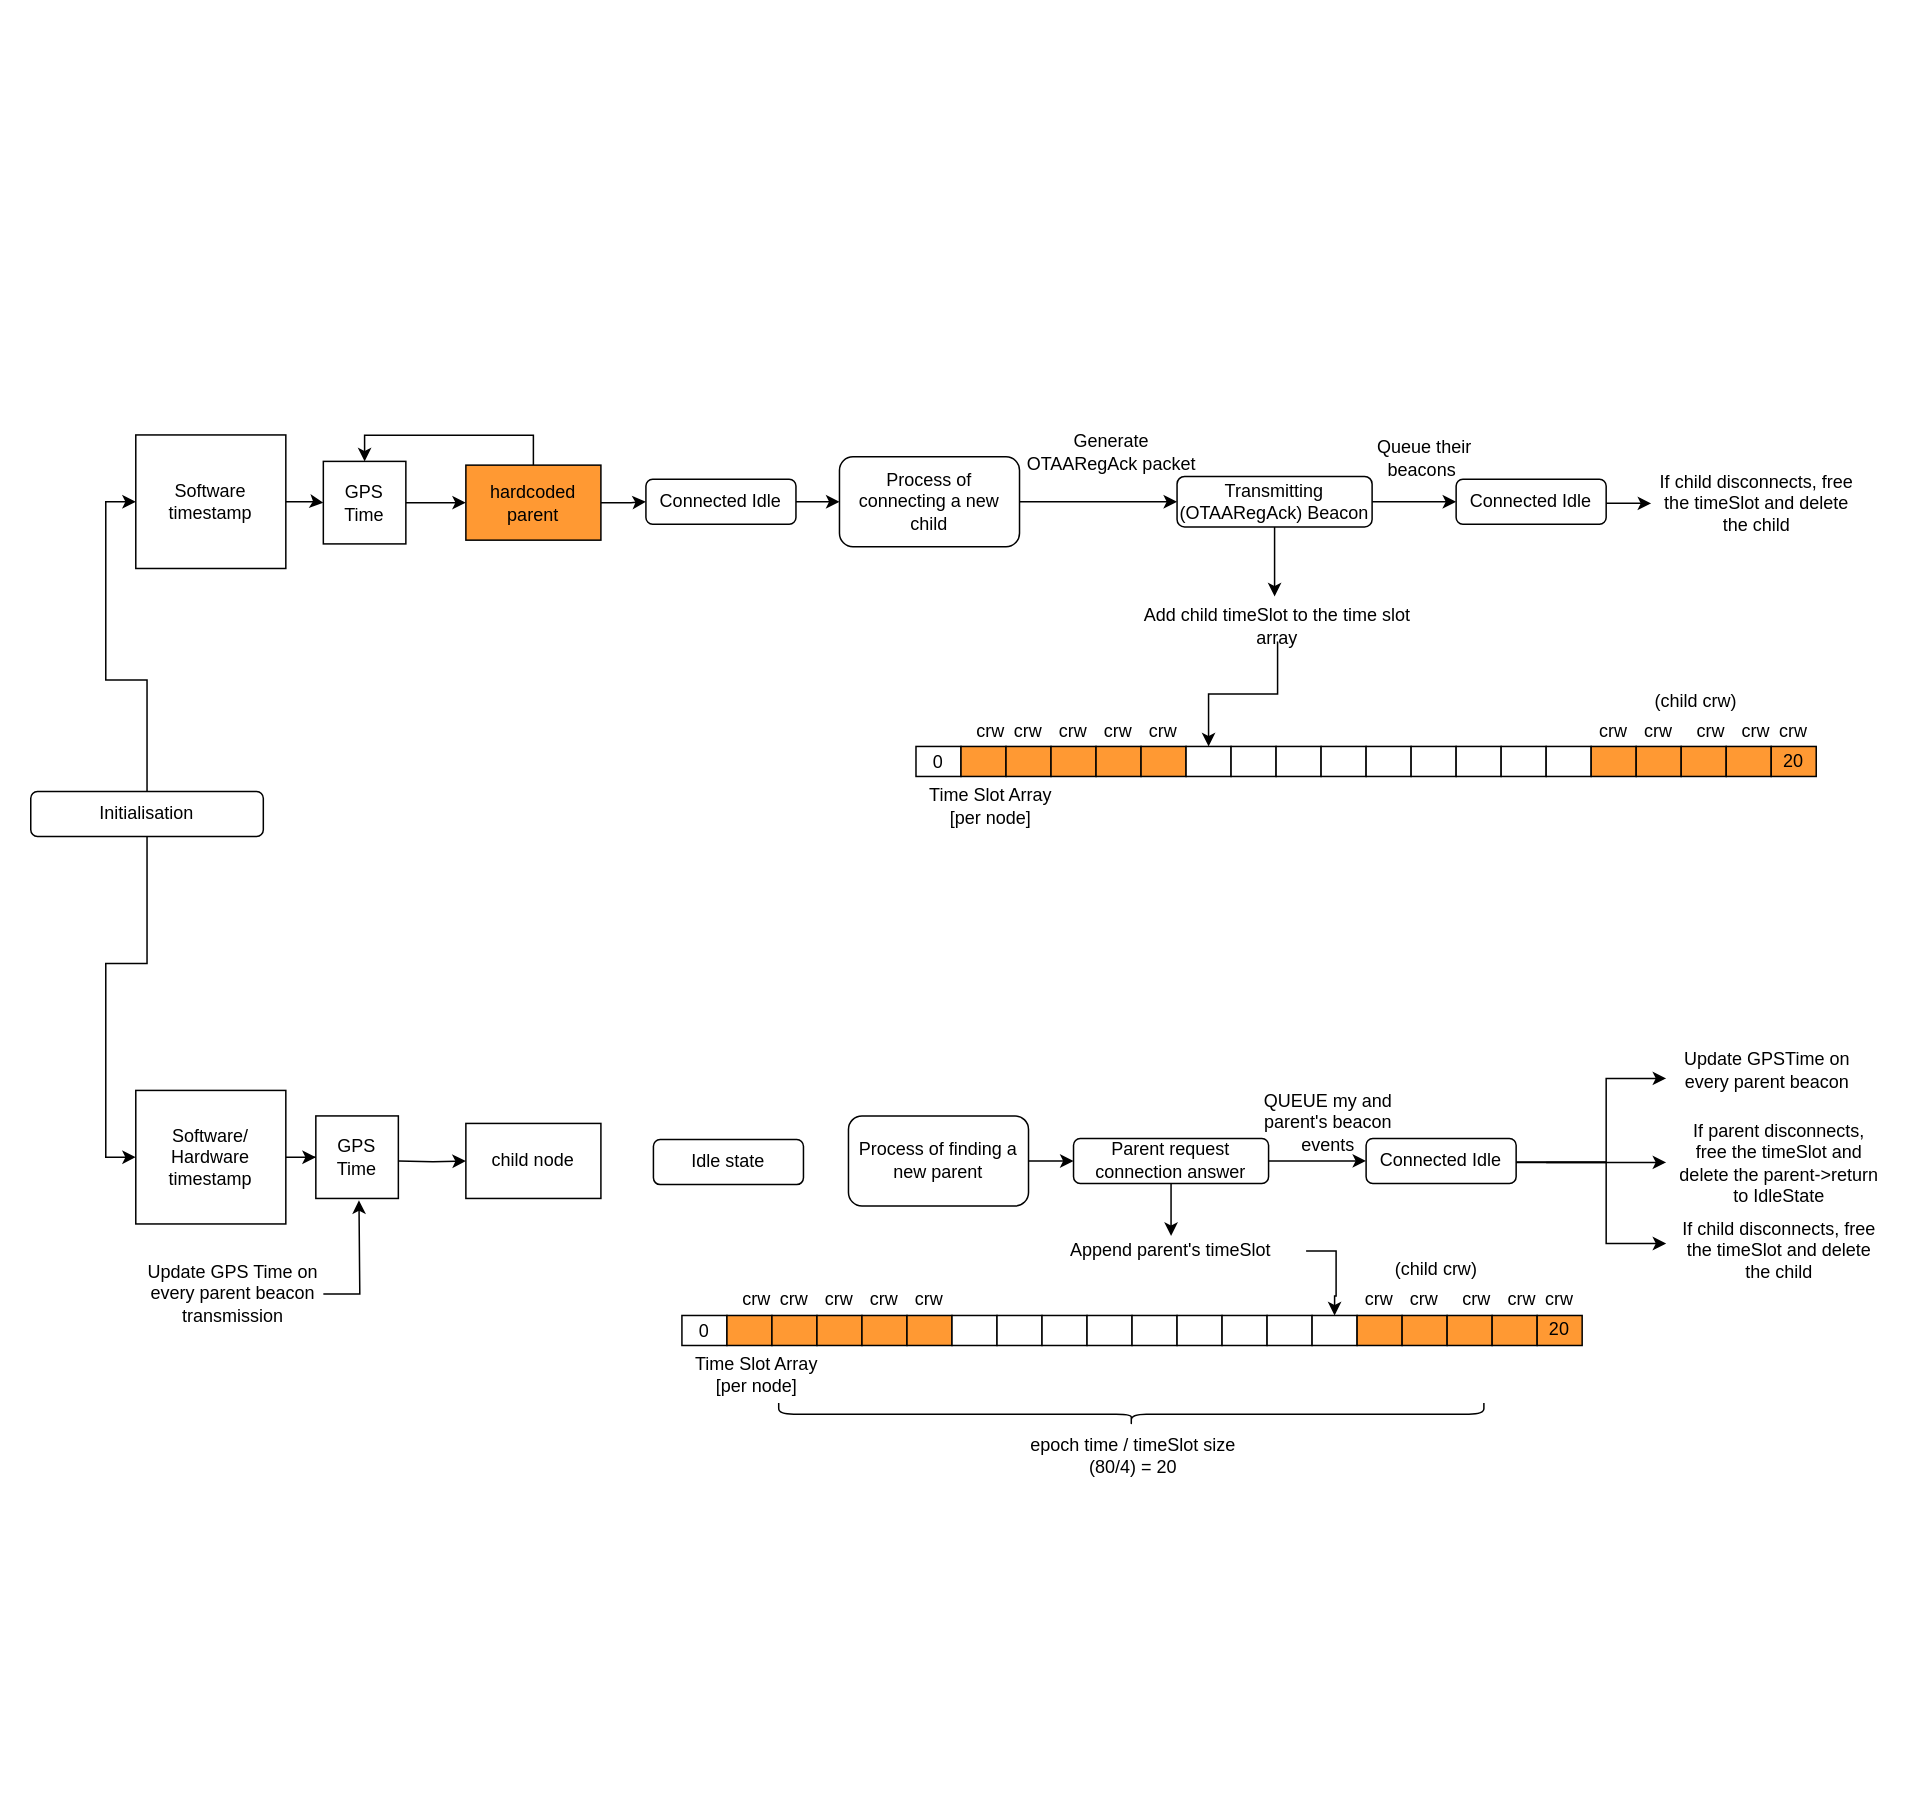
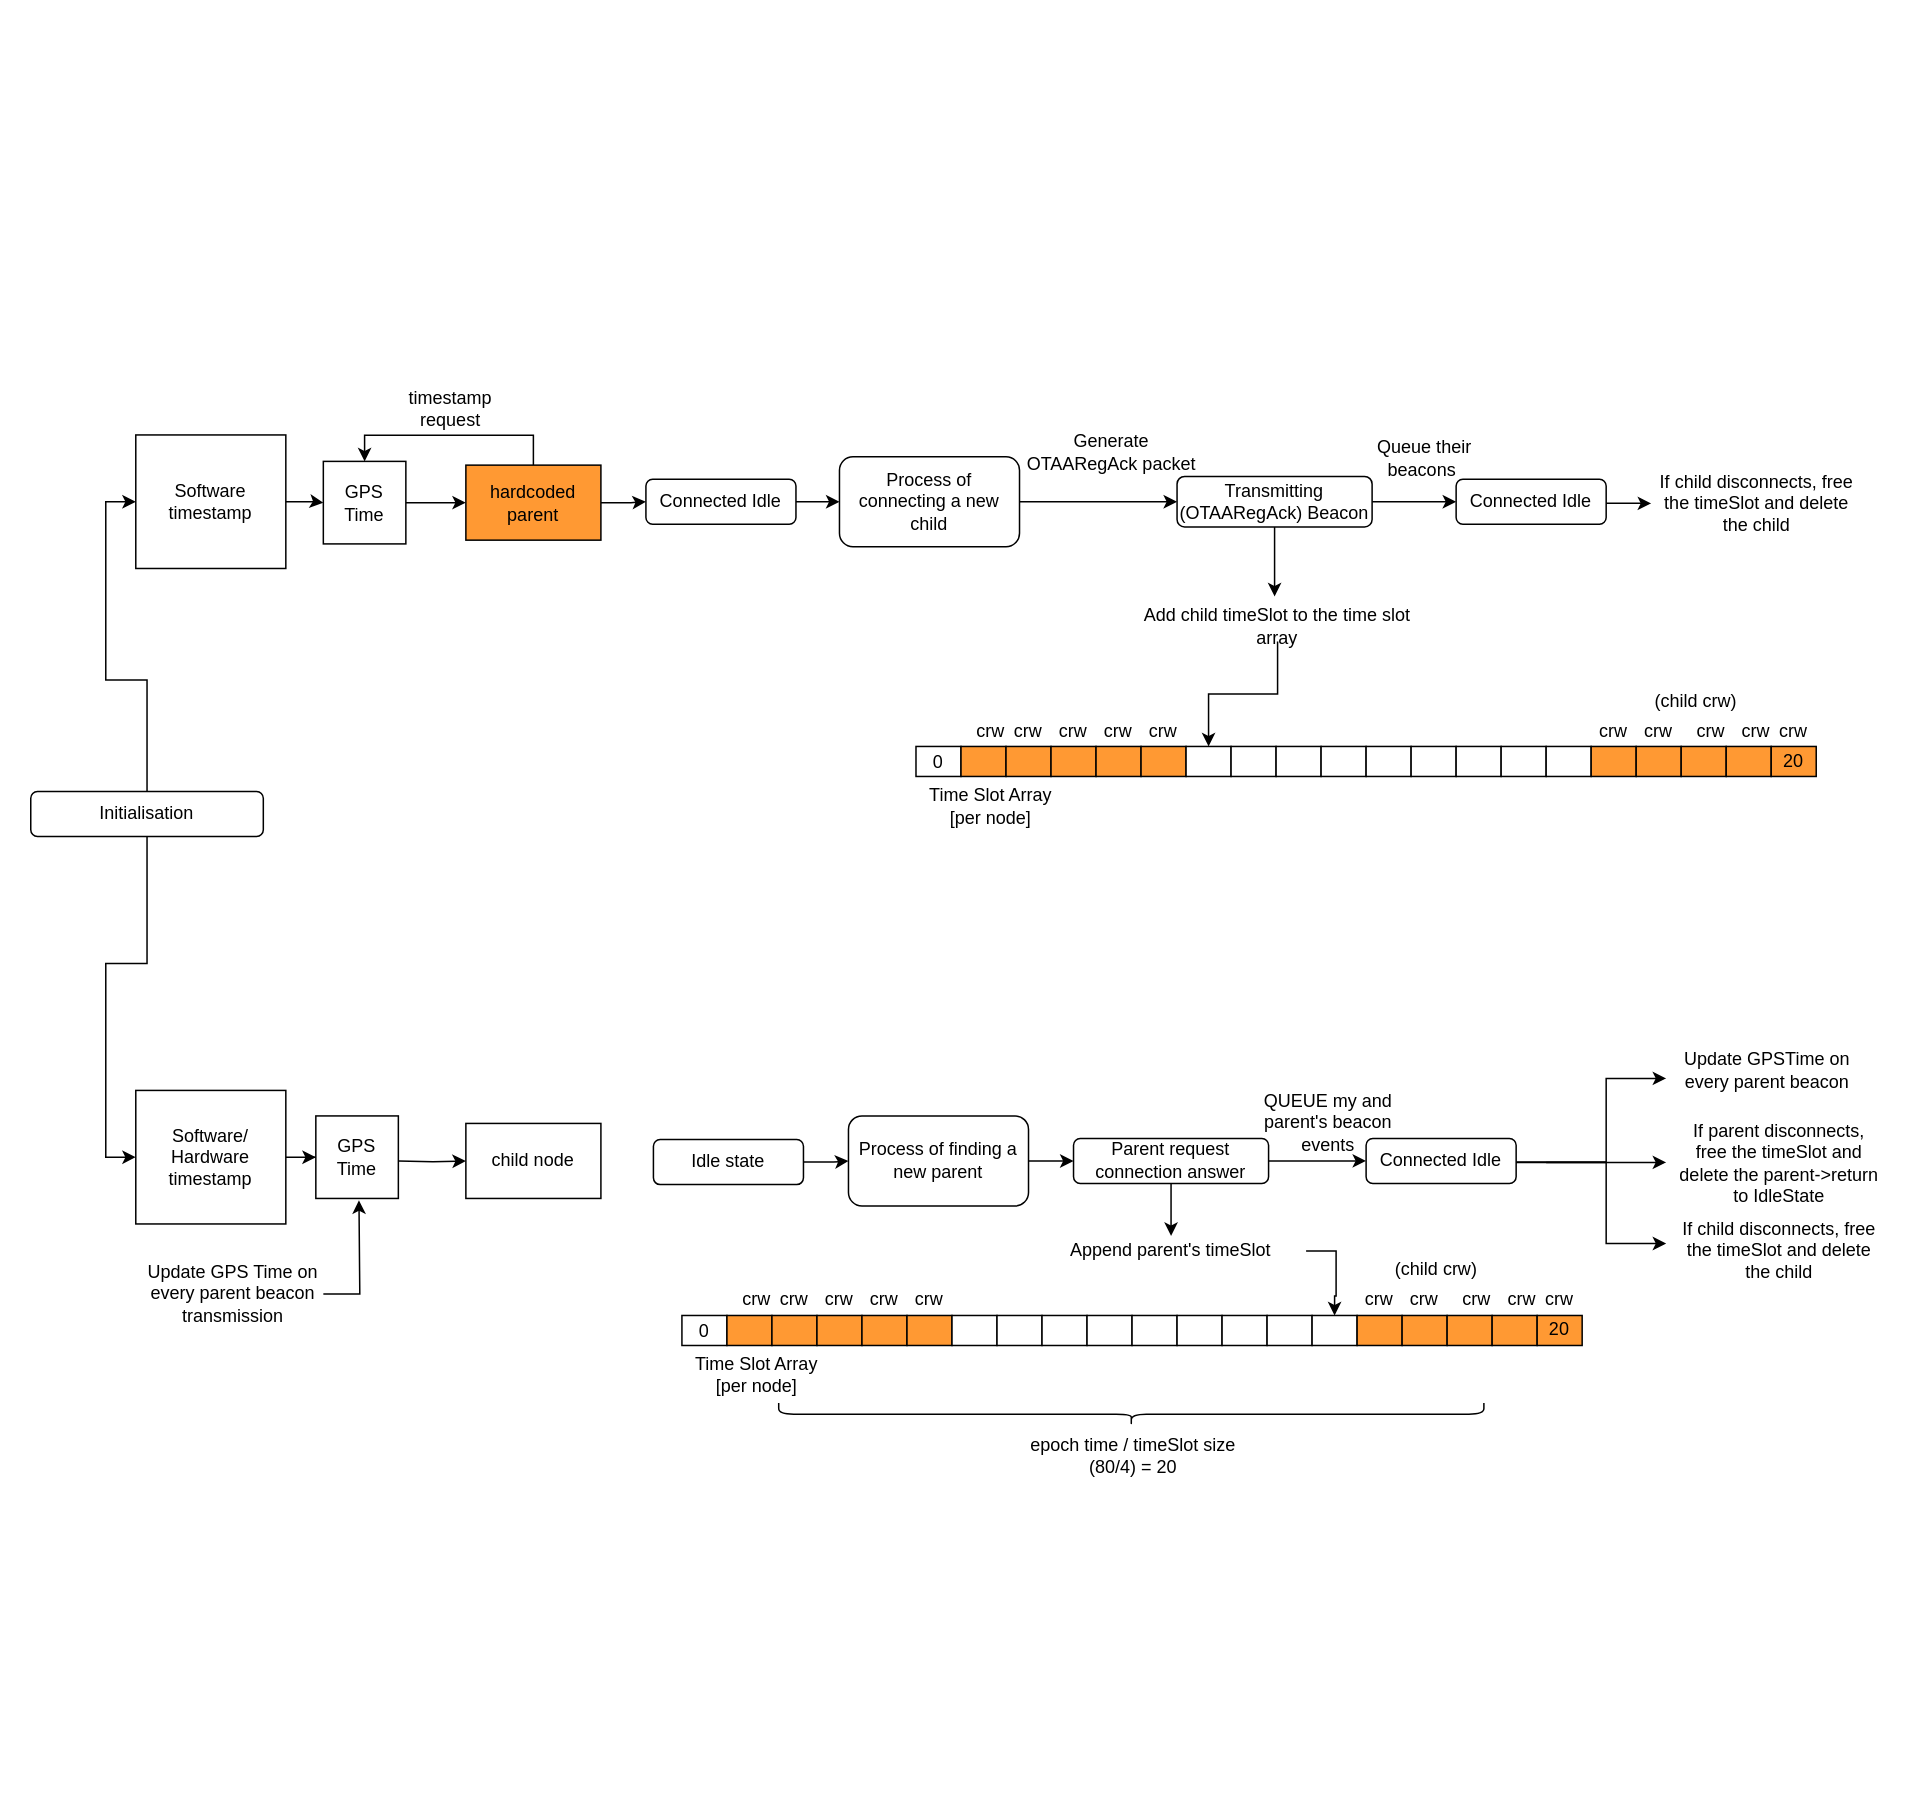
none -> (451, 409)
none -> (820, 1162)
